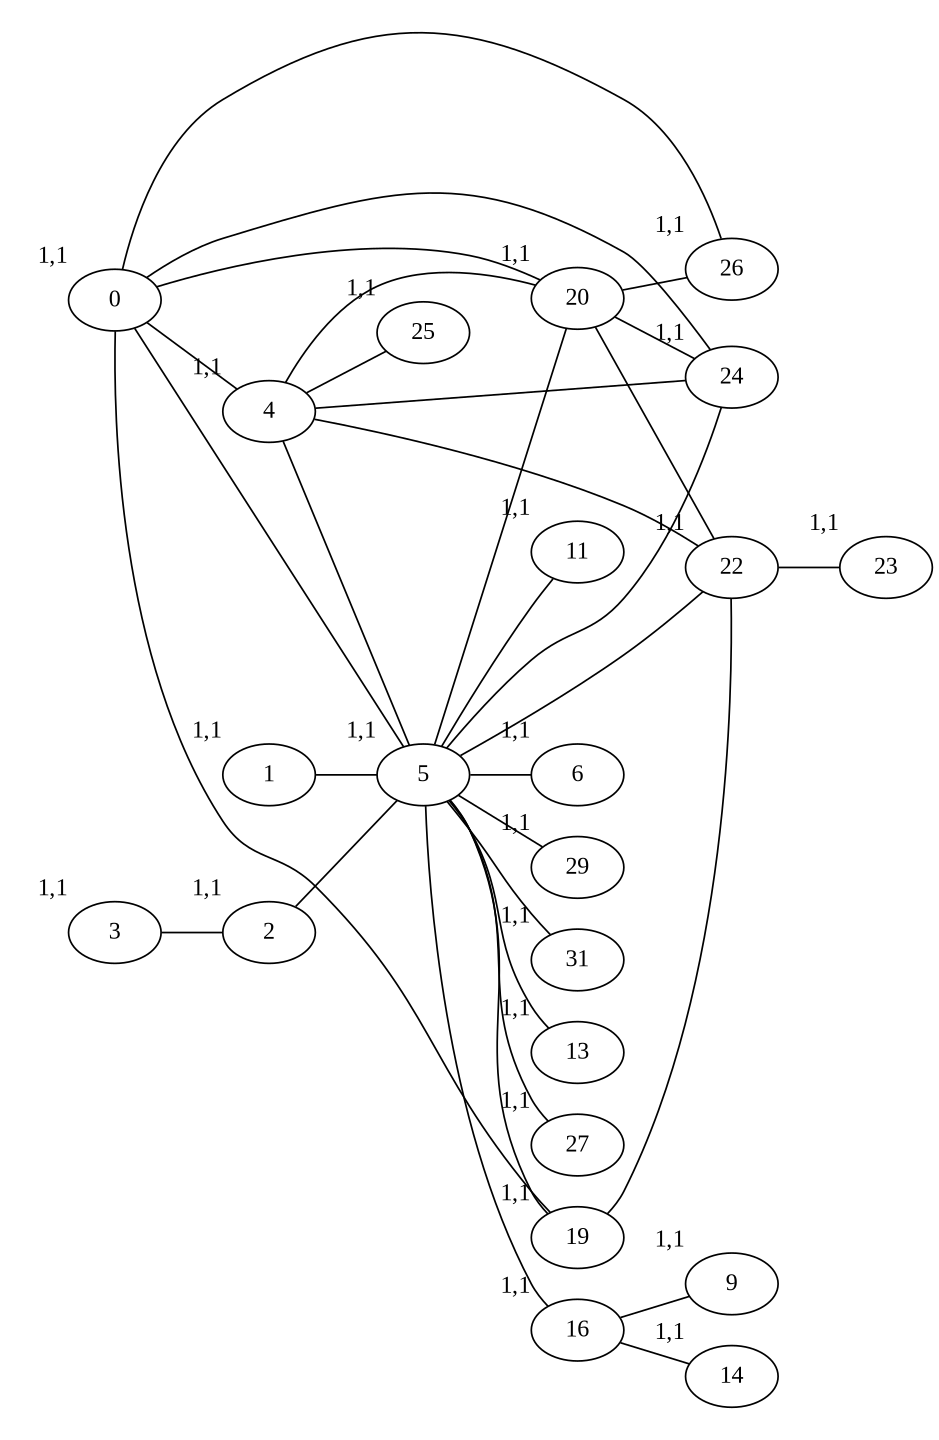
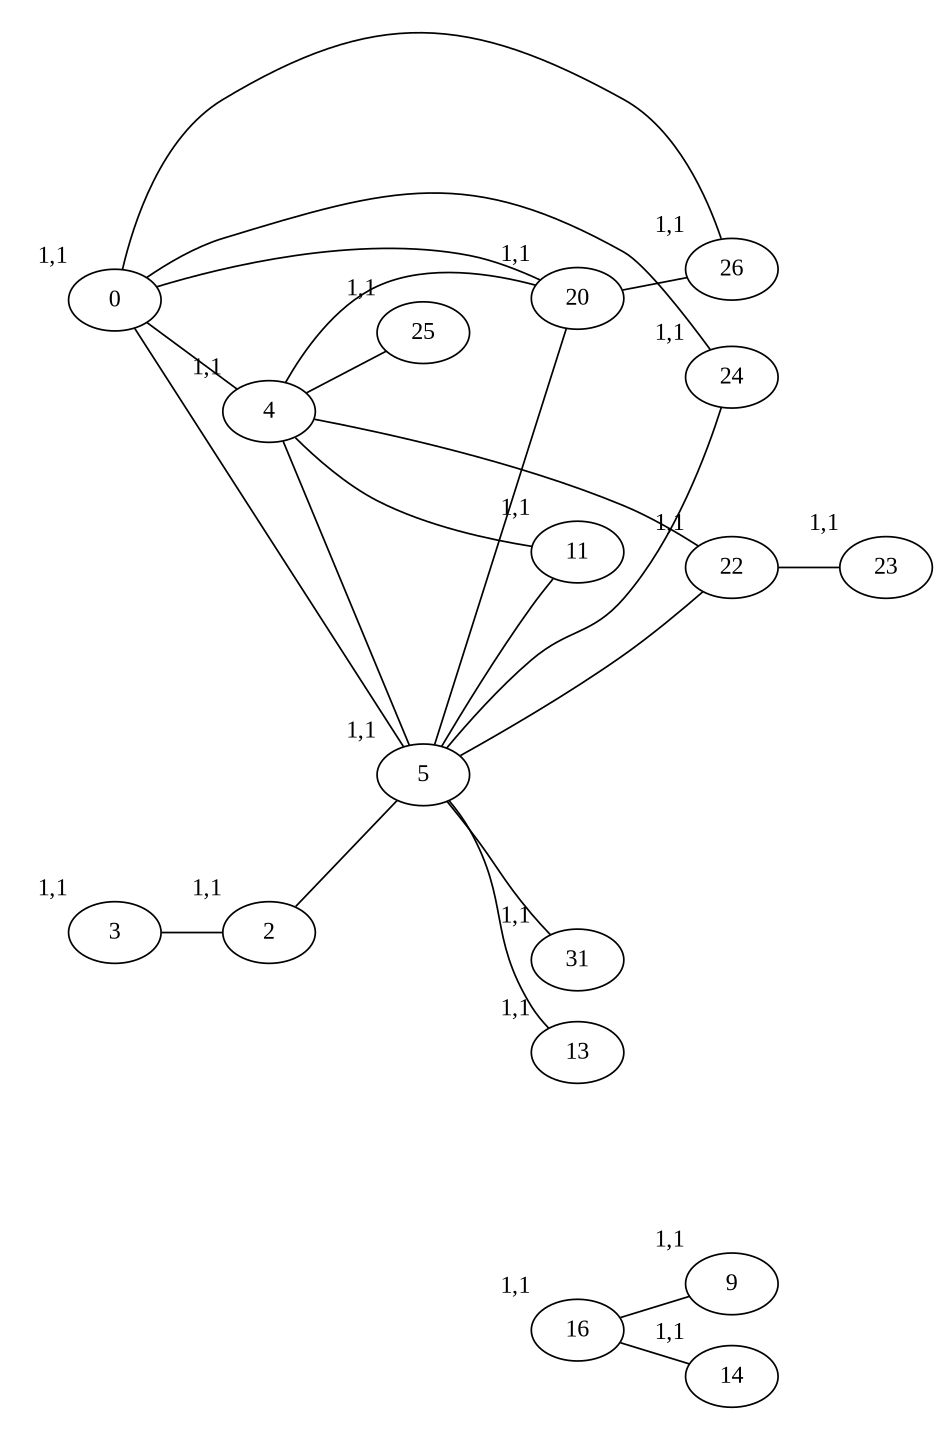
(655, 338) -> none
(501, 394) -> (404, 513)
(655, 433) -> none
(269, 775) -> none
(578, 775) -> none
(578, 867) -> none
(457, 1064) -> none
(578, 1145) -> none
(578, 1238) -> none
